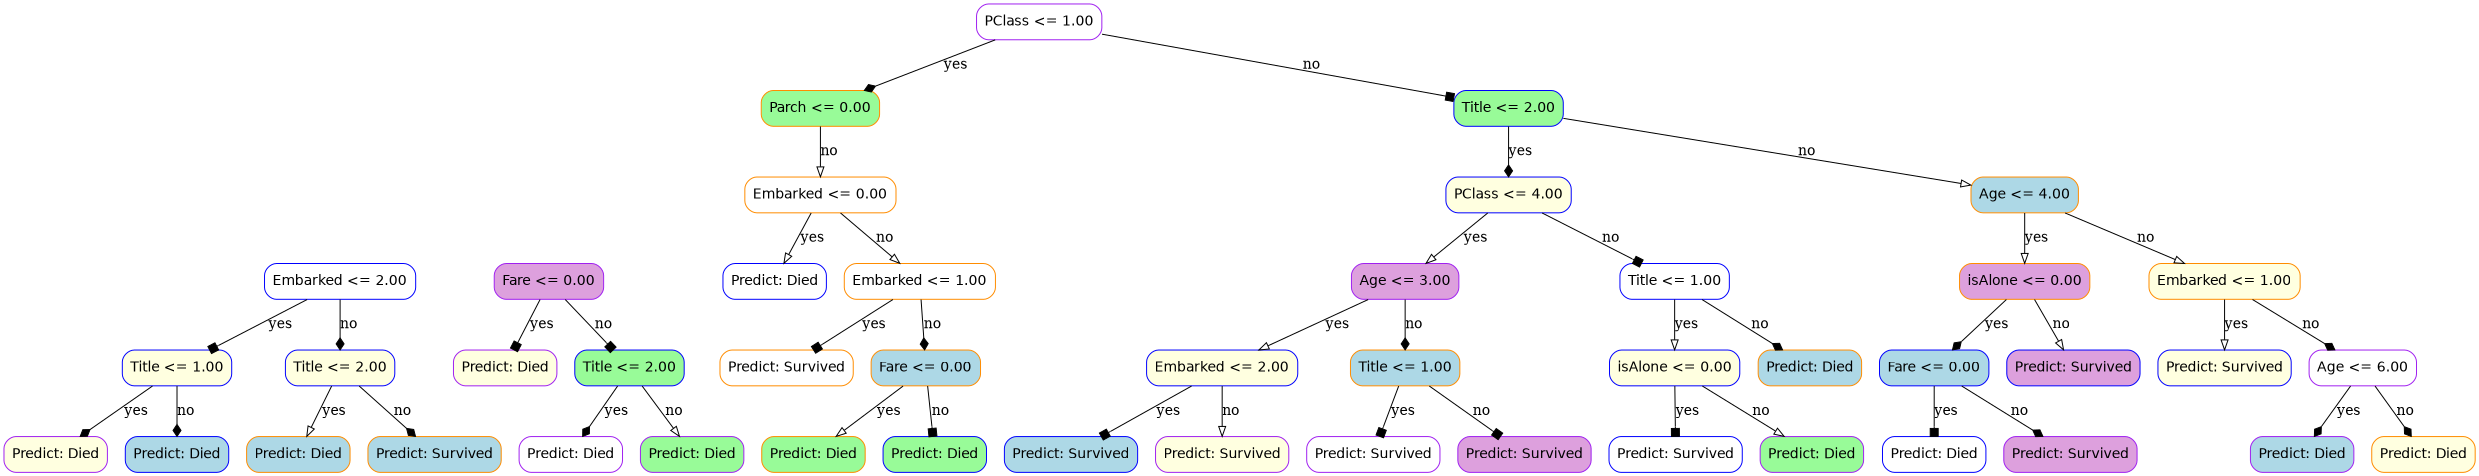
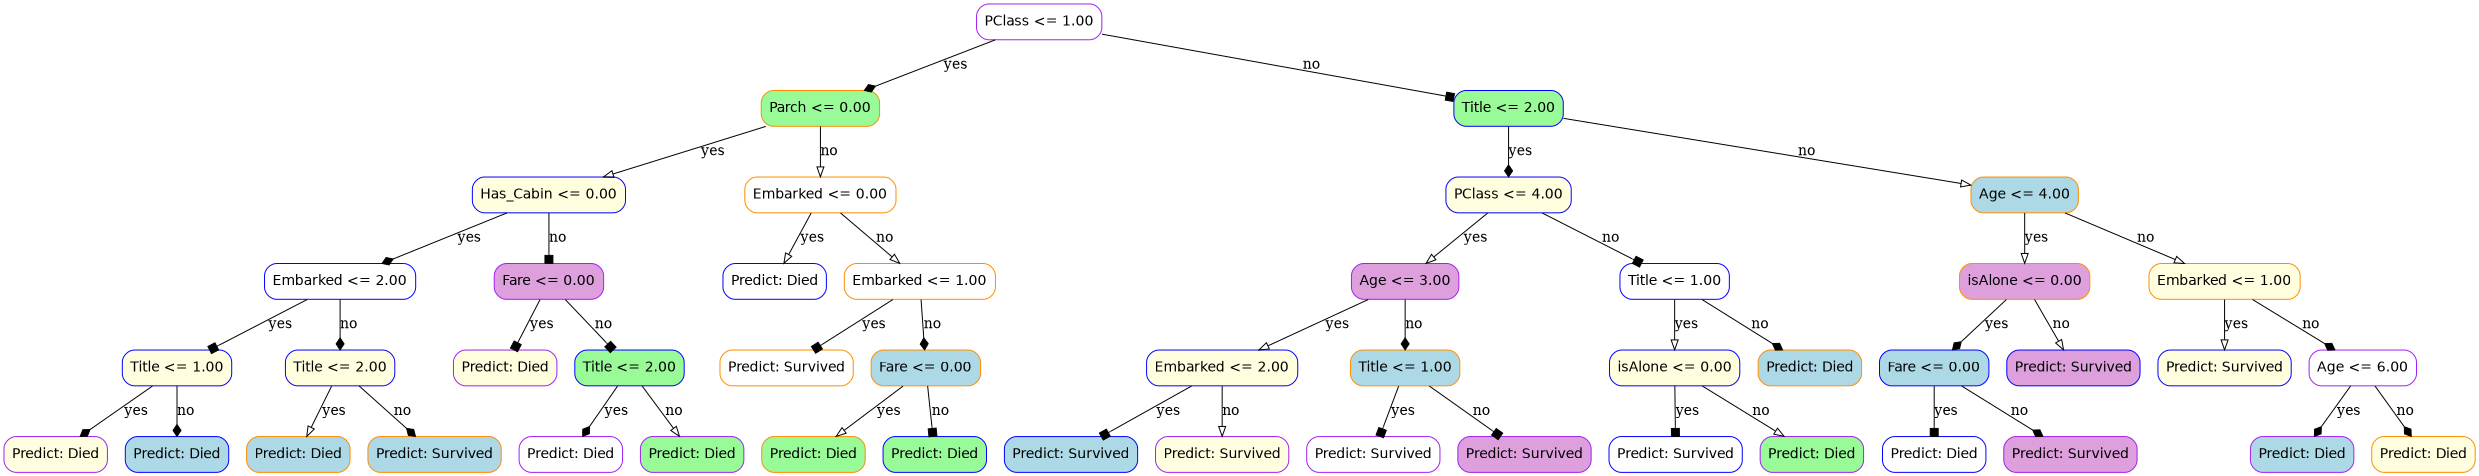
none -> (549, 195)
